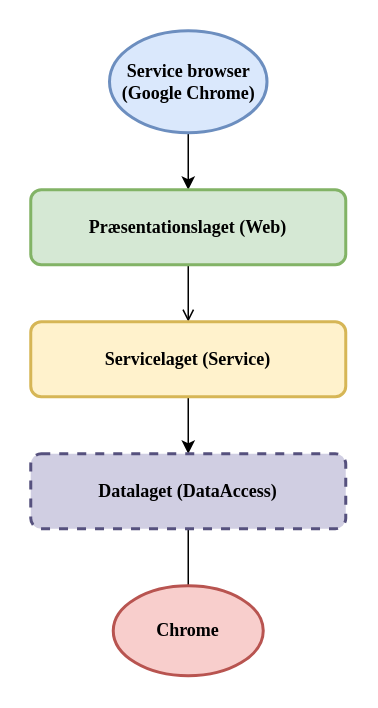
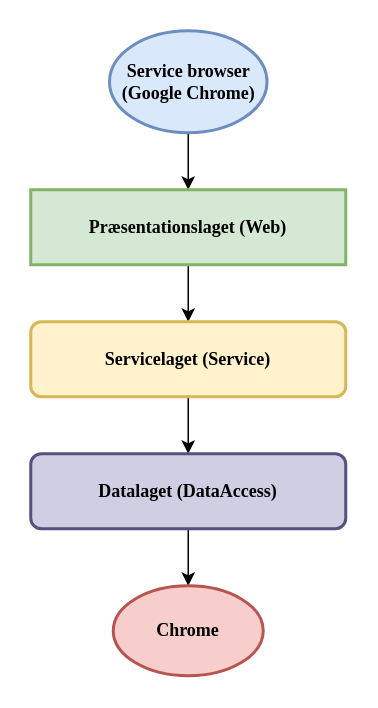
(188, 227) -> (188, 227)
(188, 312) -> (188, 310)
(188, 491) -> (188, 491)
(188, 578) -> (188, 574)
